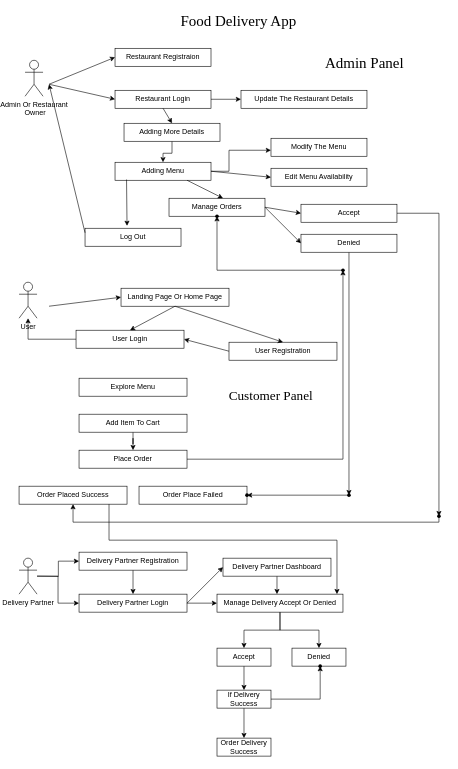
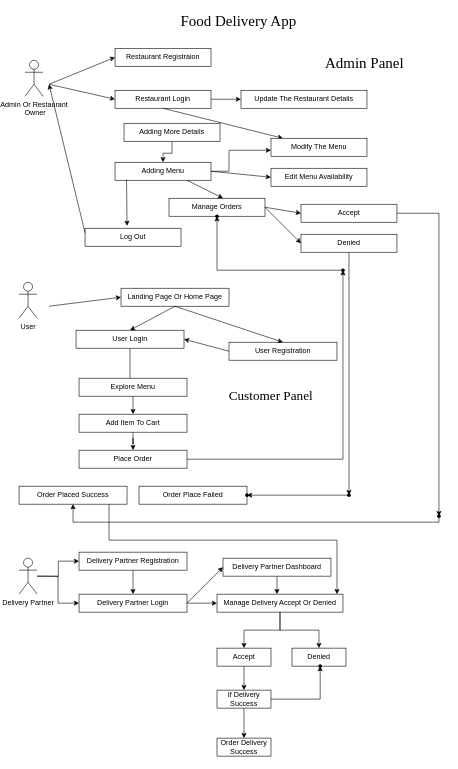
(166, 114) -> (221, 123)
(28, 323) -> (133, 408)
